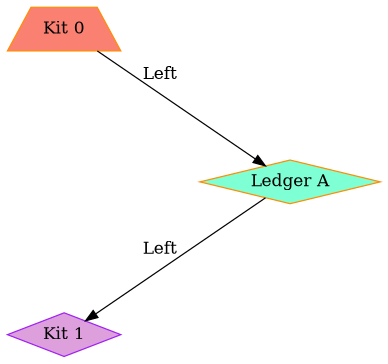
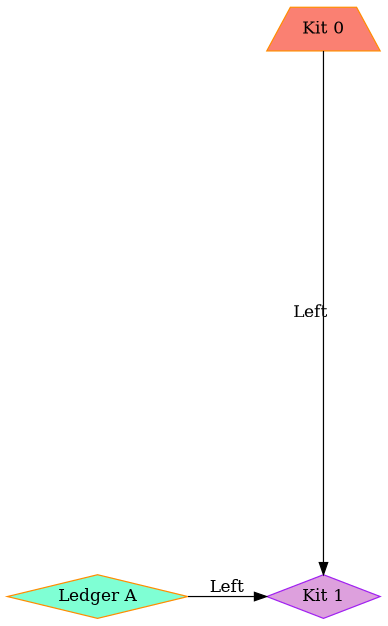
(176, 105) -> (323, 307)
